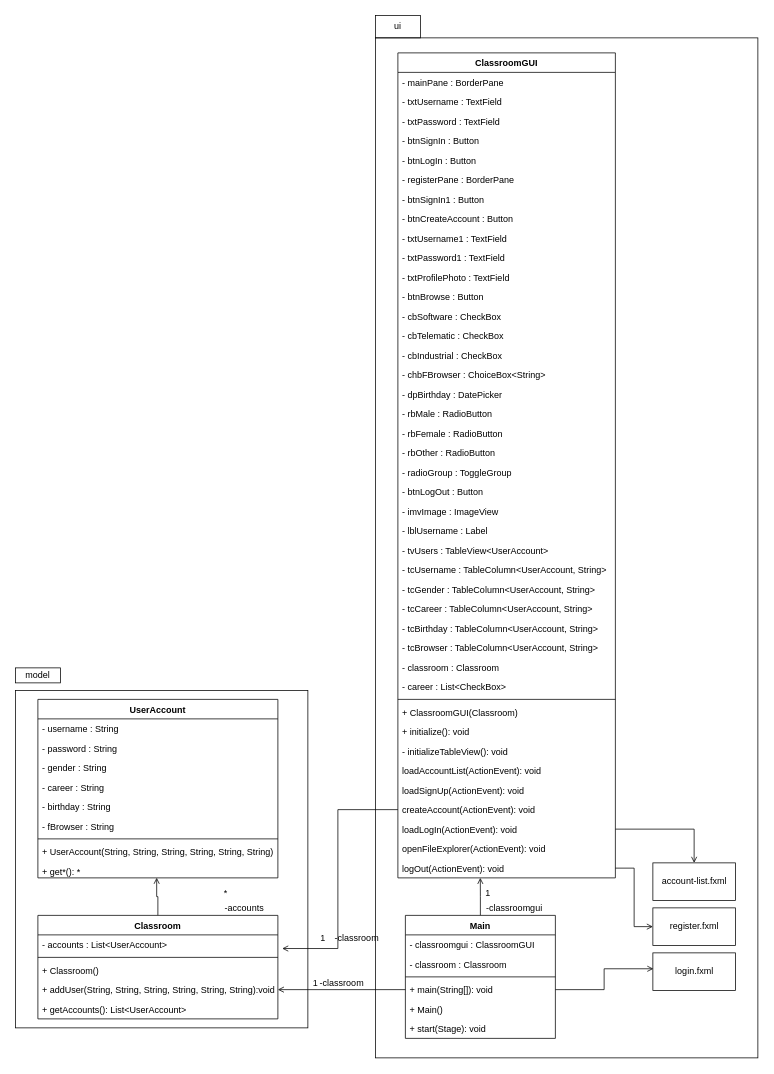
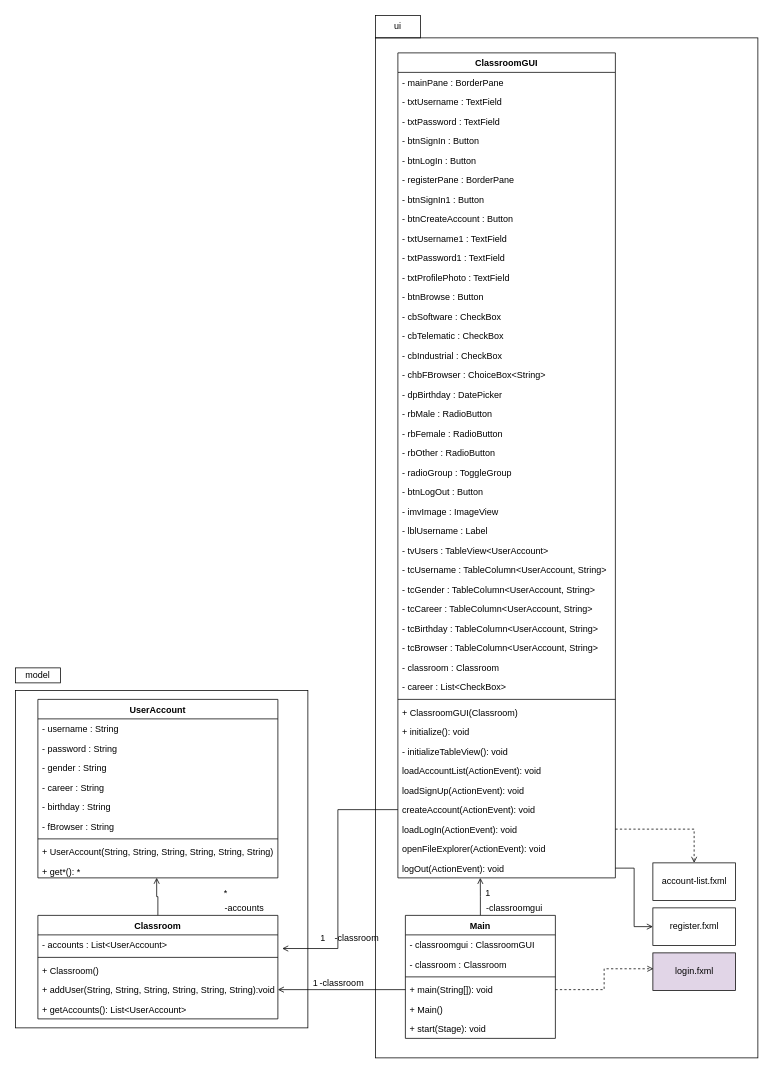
(671, 829) -> (671, 829)
(694, 972) -> (694, 972)
(604, 979) -> (604, 979)
